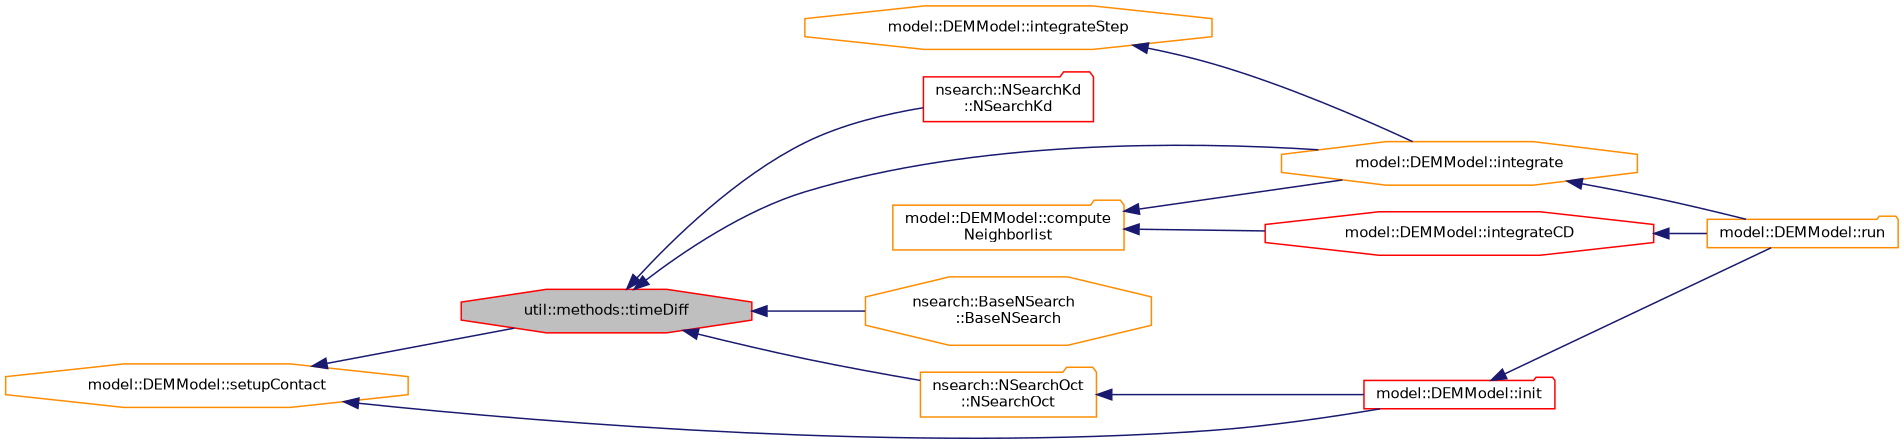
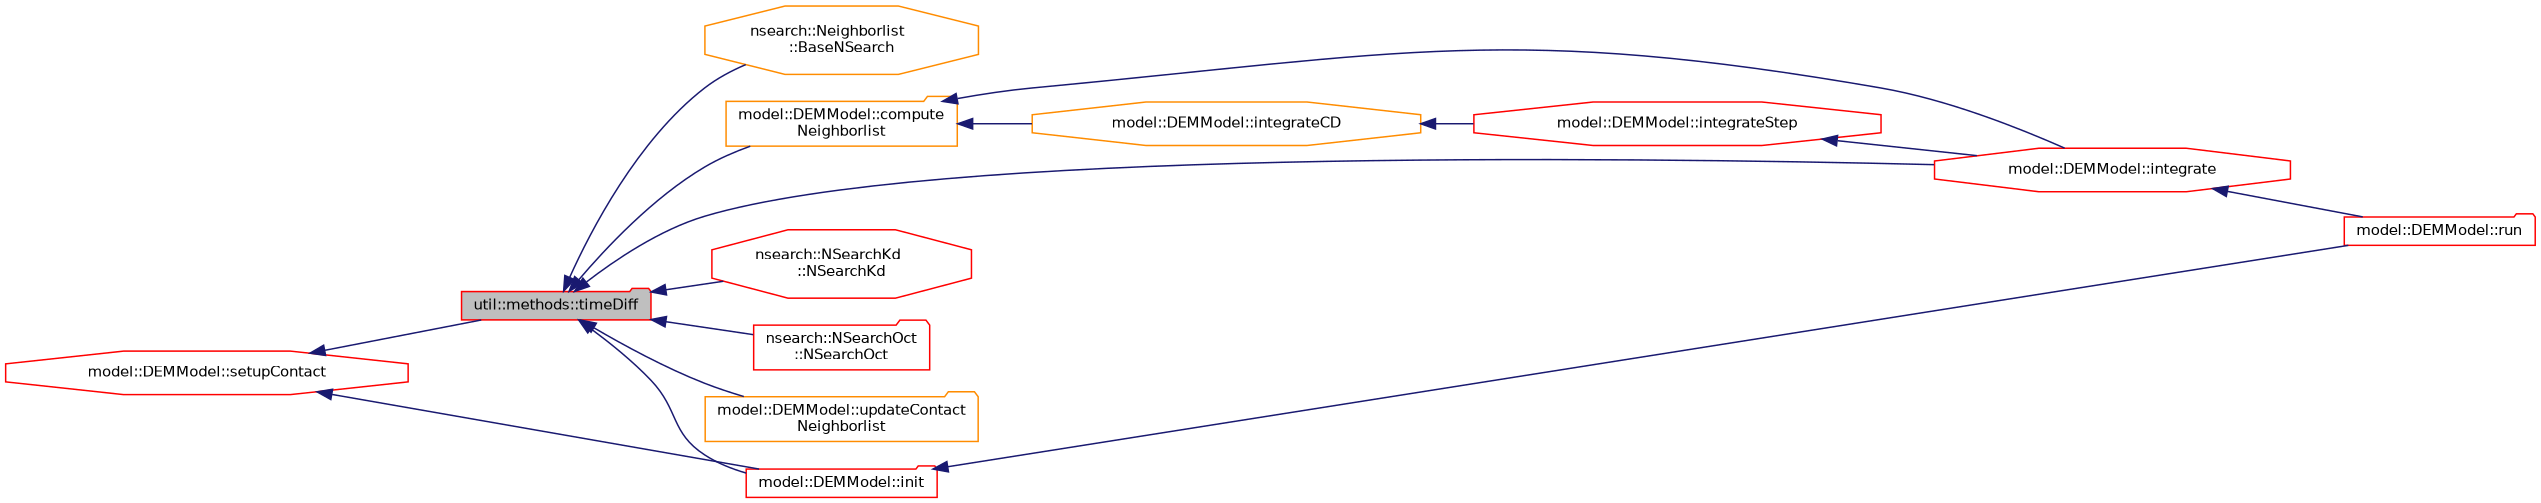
(1008, 28) -> (1678, 124)
(1008, 99) -> (842, 264)
(1459, 163) -> (2112, 170)
none -> (656, 202)
(1459, 234) -> (1226, 124)
(1688, 234) -> (1455, 124)
(1803, 234) -> (2440, 231)
(607, 311) -> (556, 306)
(1008, 311) -> (842, 40)
(207, 386) -> (207, 373)
(1008, 395) -> (842, 347)
(1238, 395) -> (668, 404)
none -> (842, 419)
